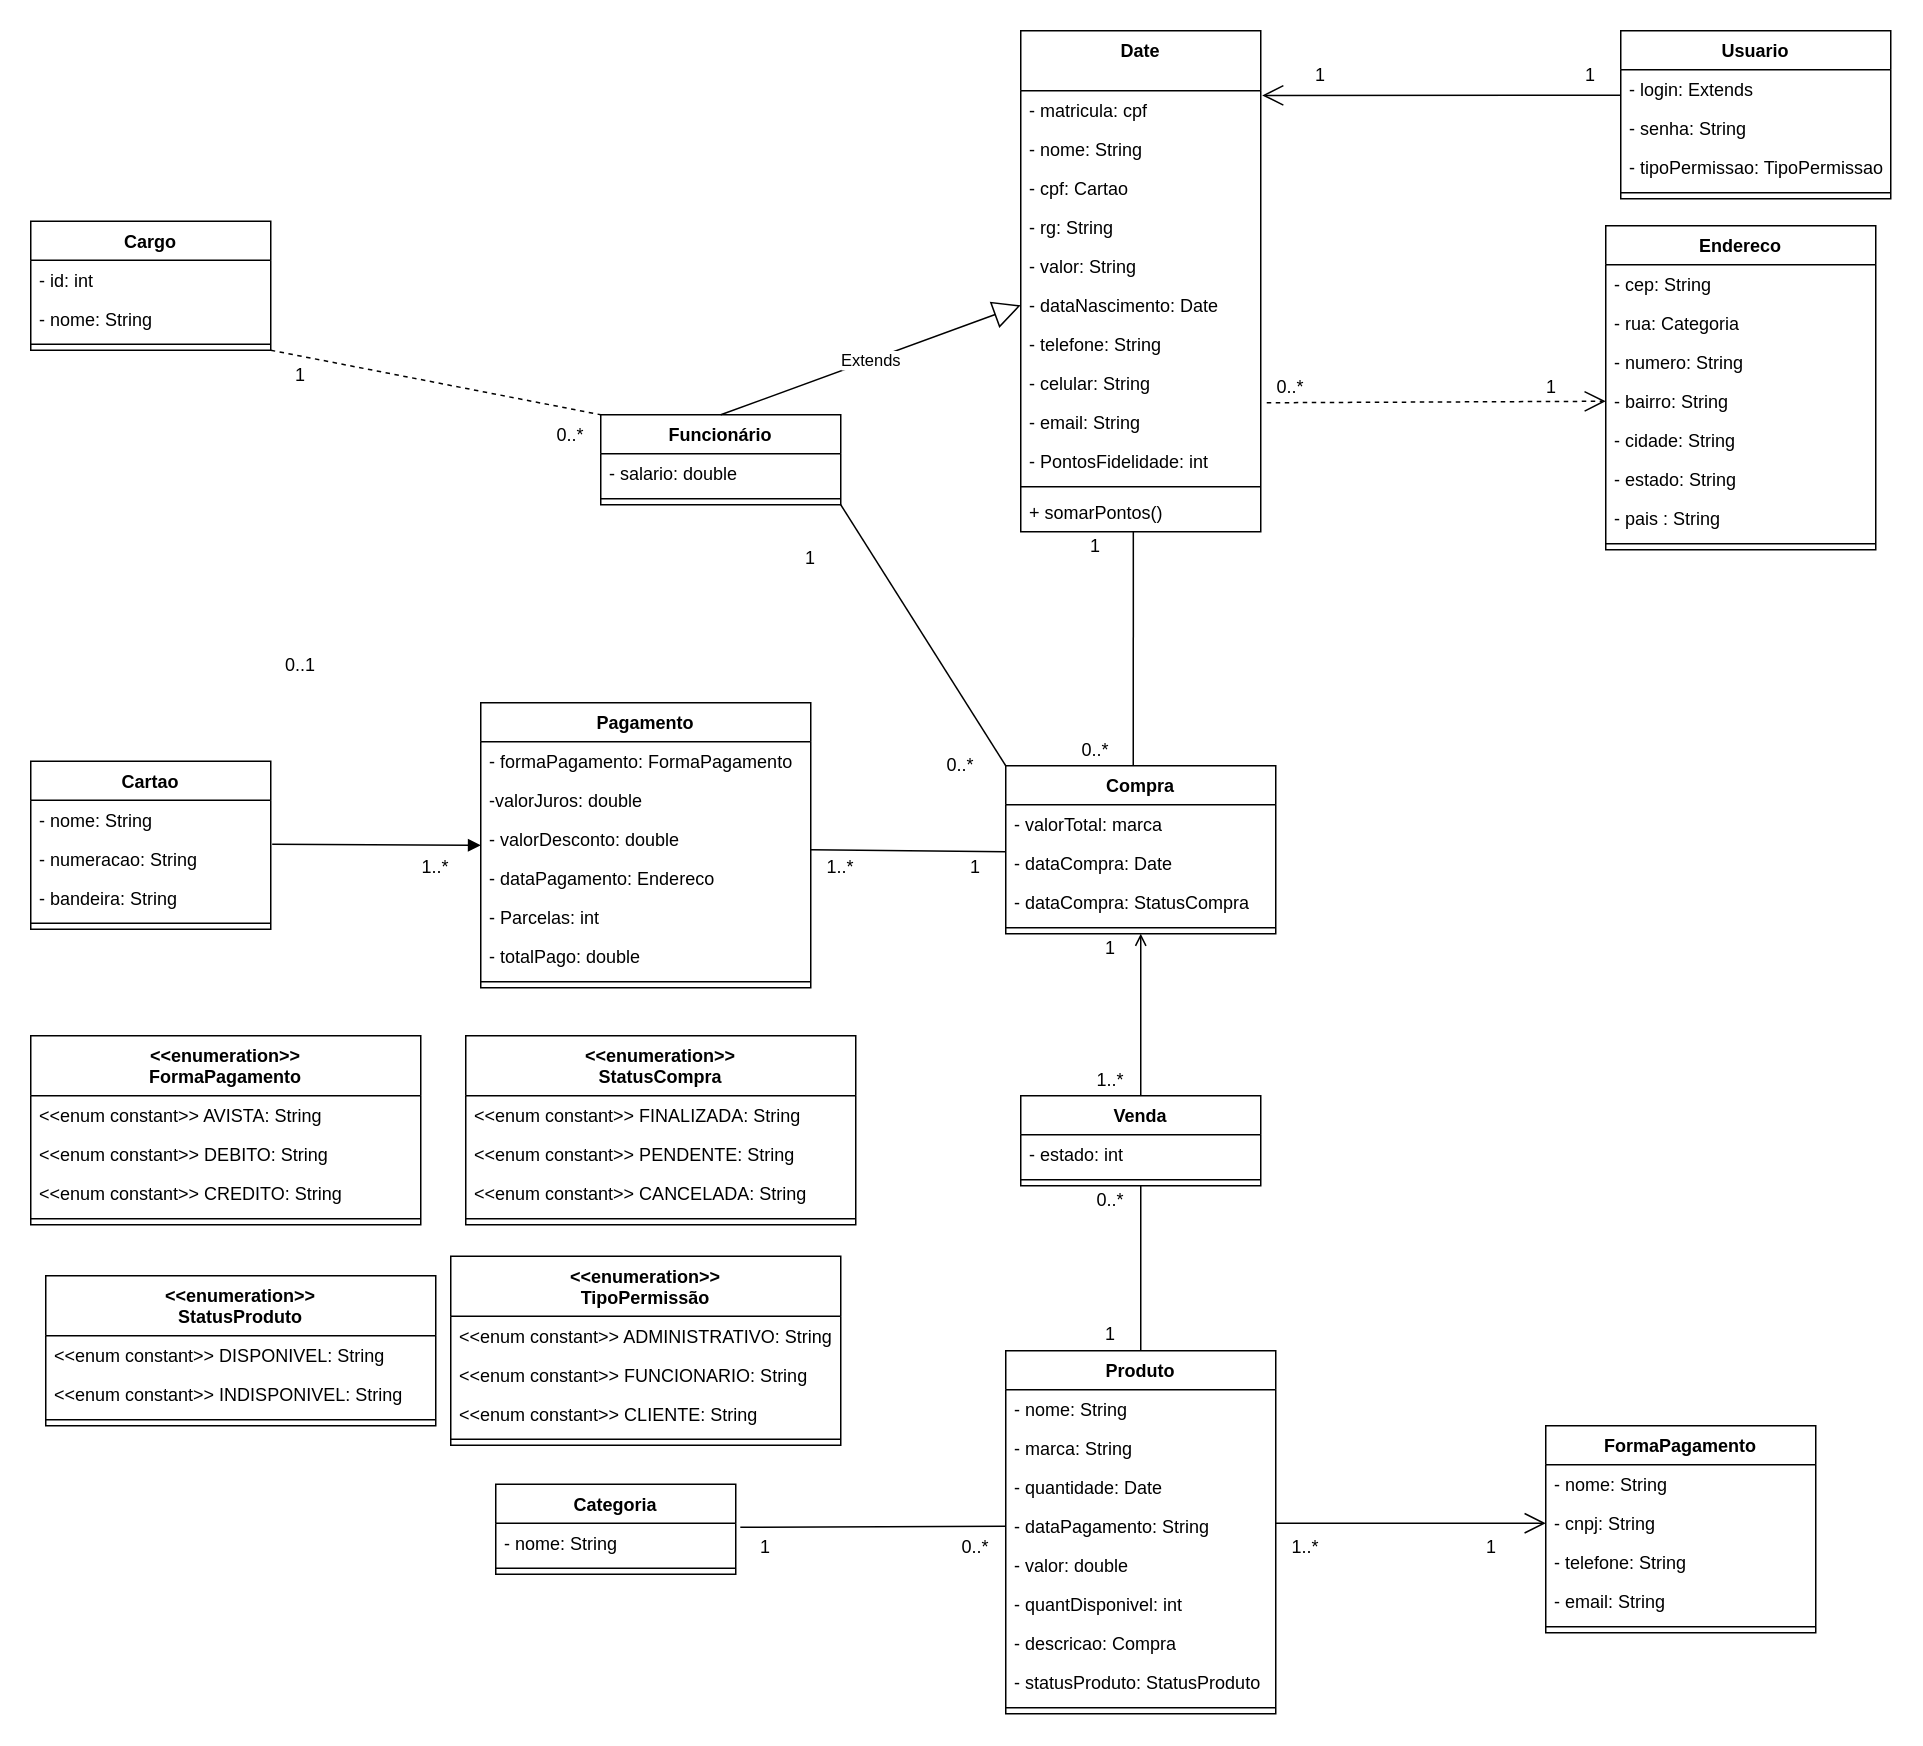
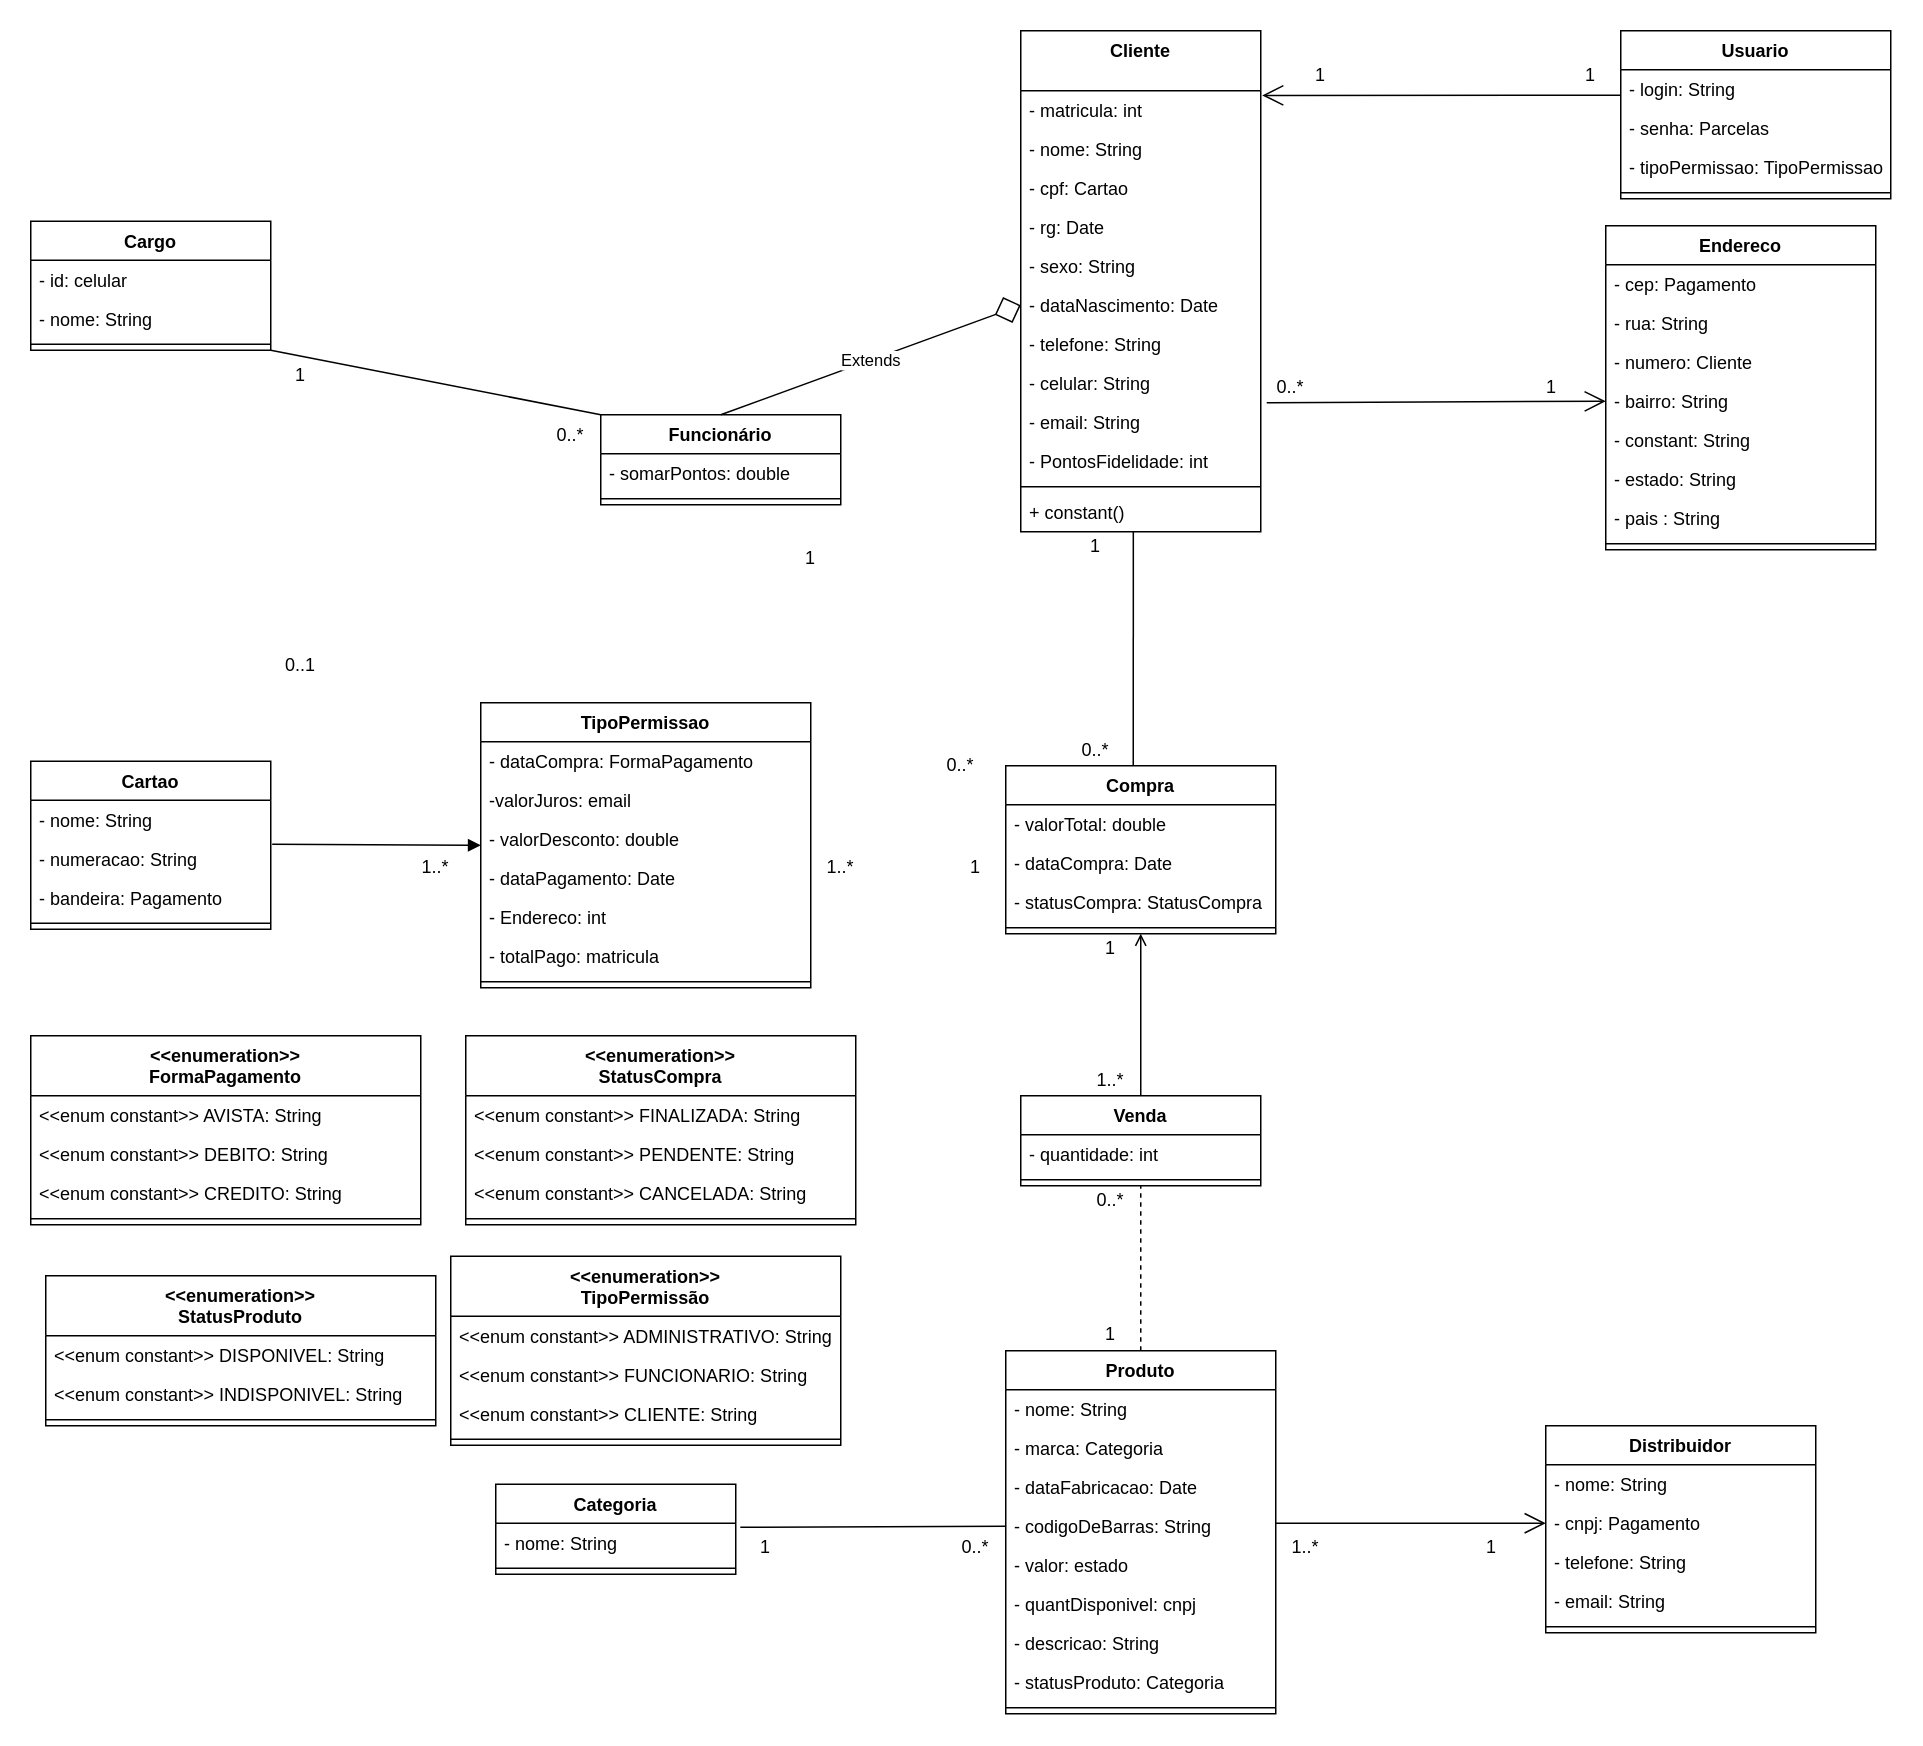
(1140, 51) -> (1140, 51)
(1698, 90) -> (1691, 90)
(1098, 111) -> (1096, 111)
(1695, 129) -> (1705, 129)
(1080, 228) -> (1072, 228)
(1093, 267) -> (1090, 267)
(73, 281) -> (90, 281)
(1670, 285) -> (1688, 285)
(994, 315) -> (994, 315)
(1685, 324) -> (1670, 324)
(1685, 363) -> (1688, 363)
(436, 383) -> (436, 383)
(1435, 402) -> (1435, 402)
(1683, 441) -> (1695, 441)
(681, 474) -> (705, 474)
(1102, 513) -> (1087, 513)
(923, 635) -> none
(645, 723) -> (645, 723)
(643, 762) -> (623, 762)
(575, 801) -> (568, 801)
(1098, 825) -> (1101, 825)
(907, 851) -> none
(608, 879) -> (588, 879)
(118, 899) -> (135, 899)
(1138, 903) -> (1148, 903)
(553, 918) -> (555, 918)
(573, 957) -> (586, 957)
(1085, 1155) -> (1103, 1155)
(1141, 1268) -> (1141, 1268)
(1680, 1446) -> (1680, 1446)
(1080, 1449) -> (1095, 1449)
(1095, 1488) -> (1116, 1488)
(1615, 1524) -> (1633, 1524)
(1121, 1527) -> (1123, 1527)
(1078, 1566) -> (1080, 1566)
(1109, 1605) -> (1116, 1605)
(1100, 1644) -> (1098, 1644)
(1158, 1683) -> (1136, 1683)
